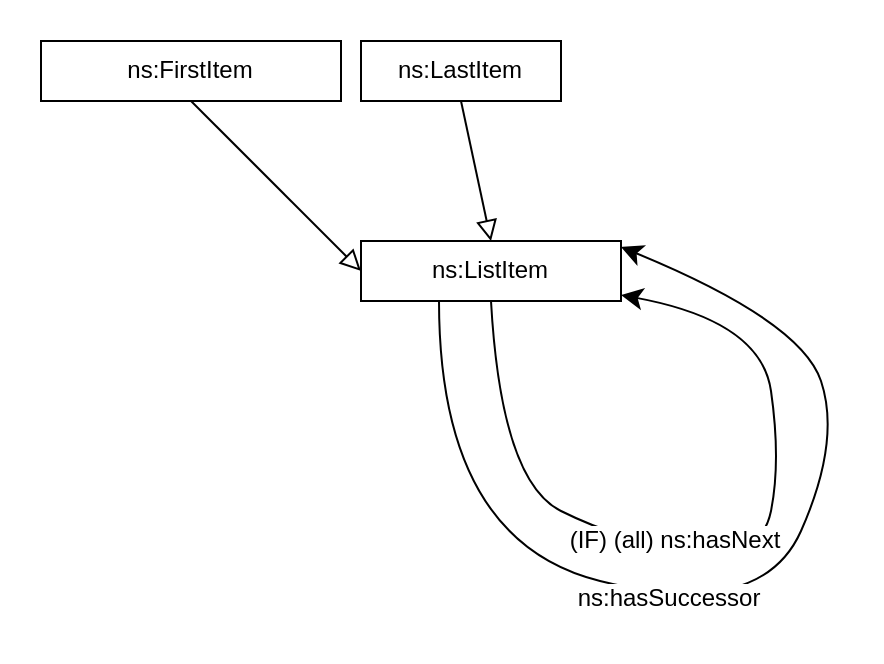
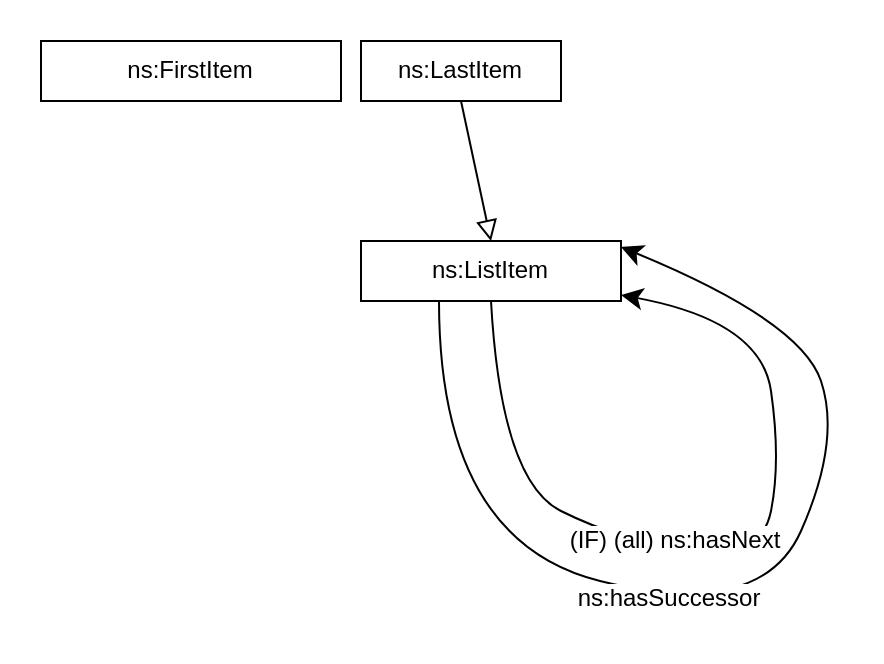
(269, 179) -> none
